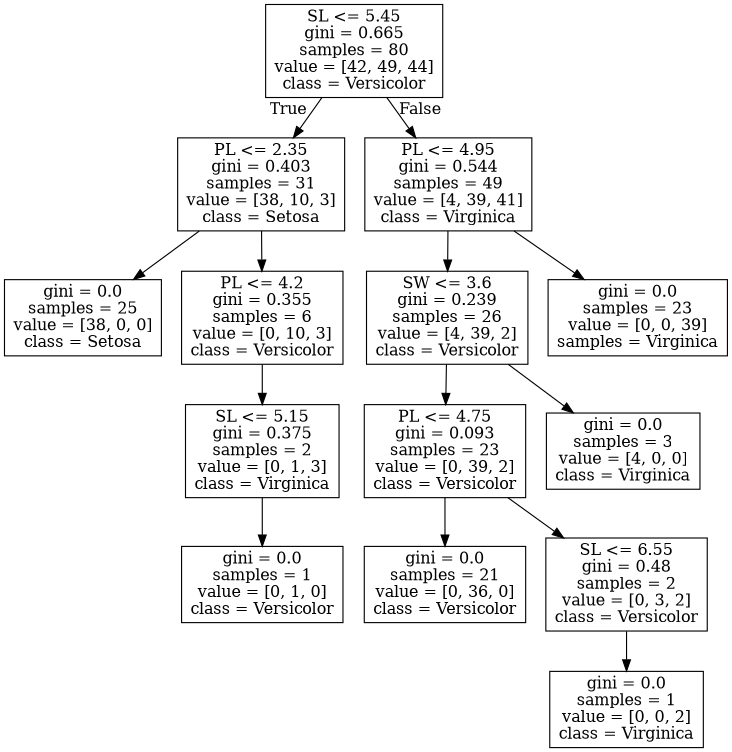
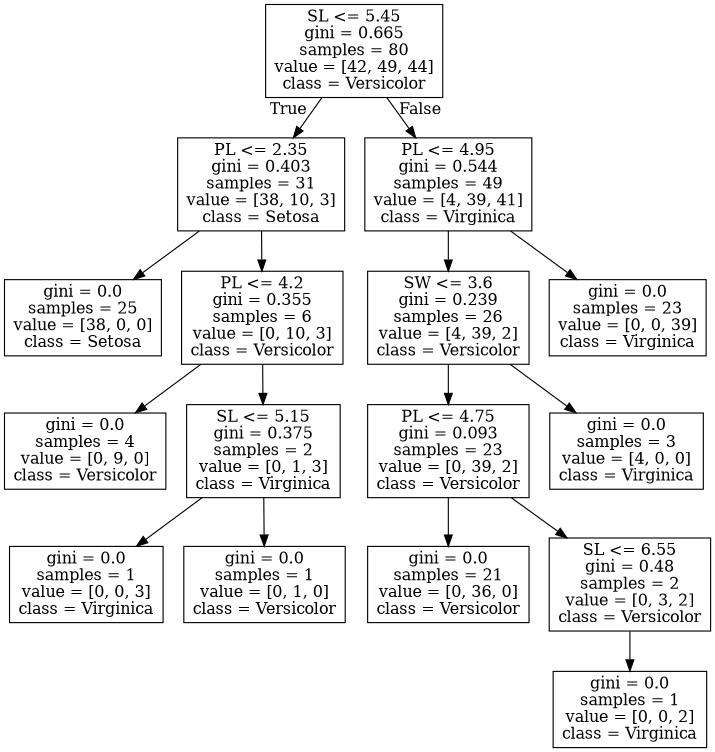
(638, 318) -> (628, 318)
none -> (85, 451)
none -> (86, 585)
